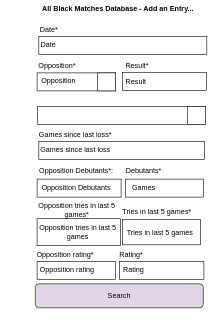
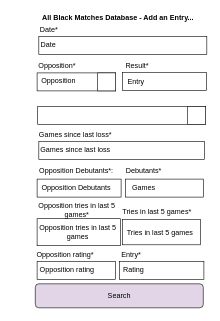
(118, 9) -> (118, 18)
(136, 82) -> (136, 82)
(131, 255) -> (131, 255)
